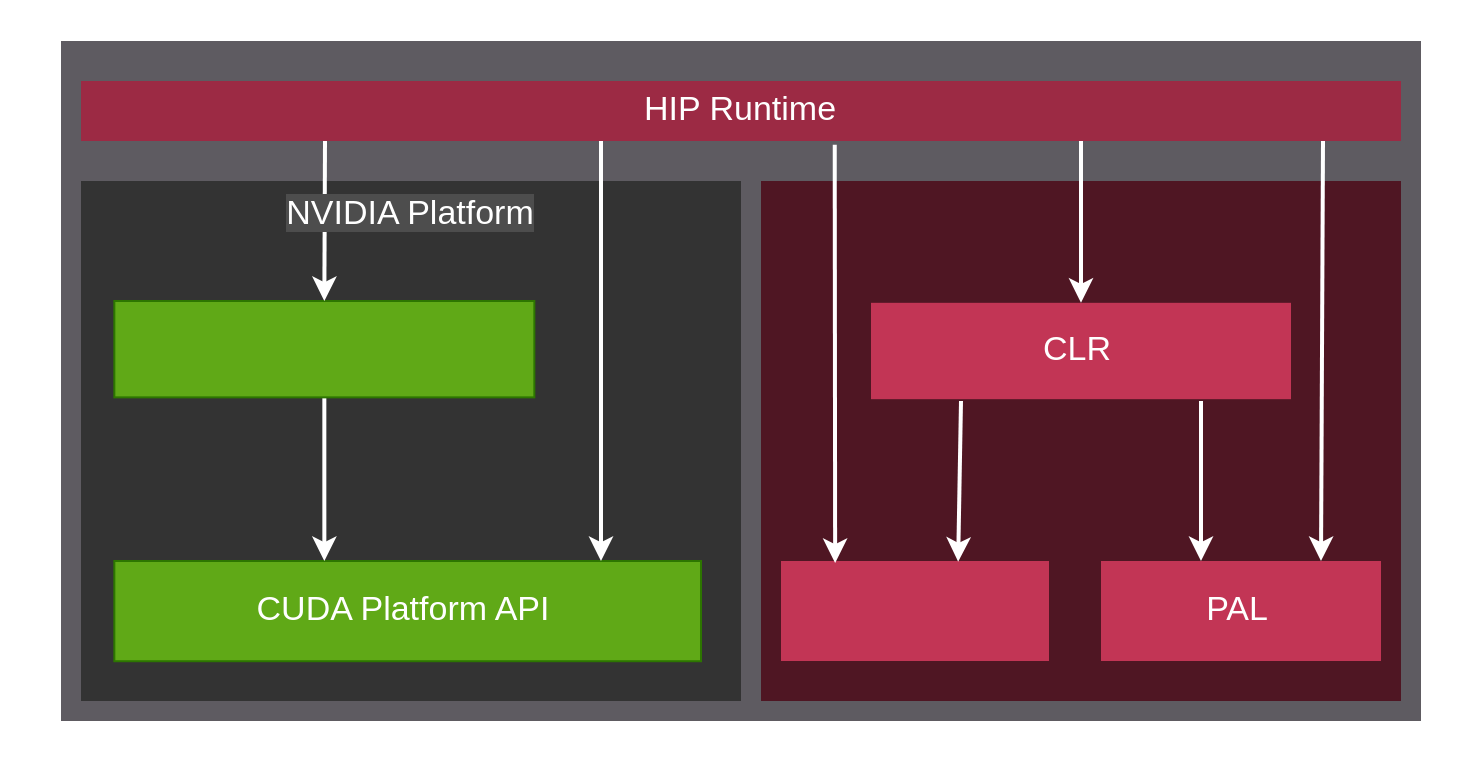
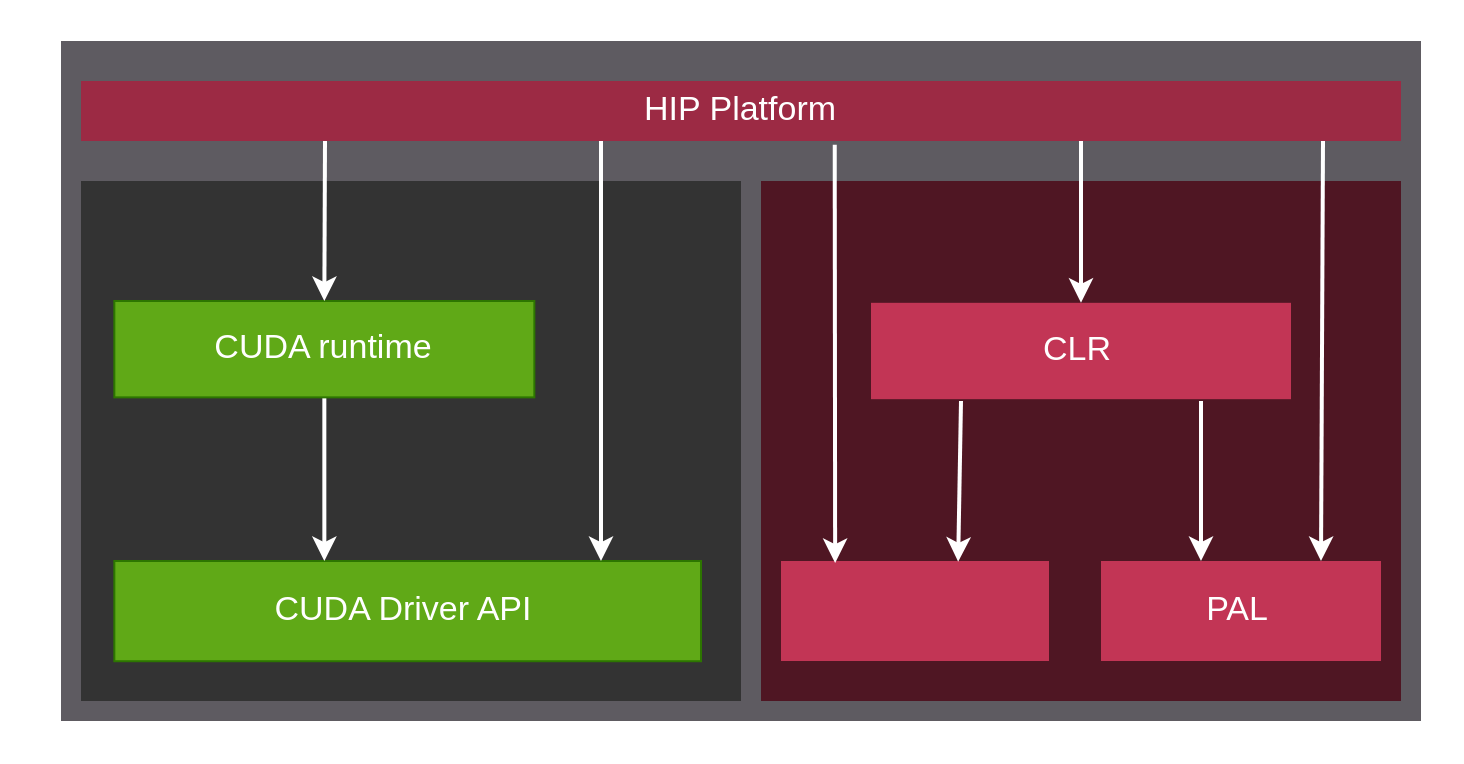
(741, 111) -> (741, 111)
(411, 215) -> none
none -> (324, 349)
(404, 611) -> (404, 611)
